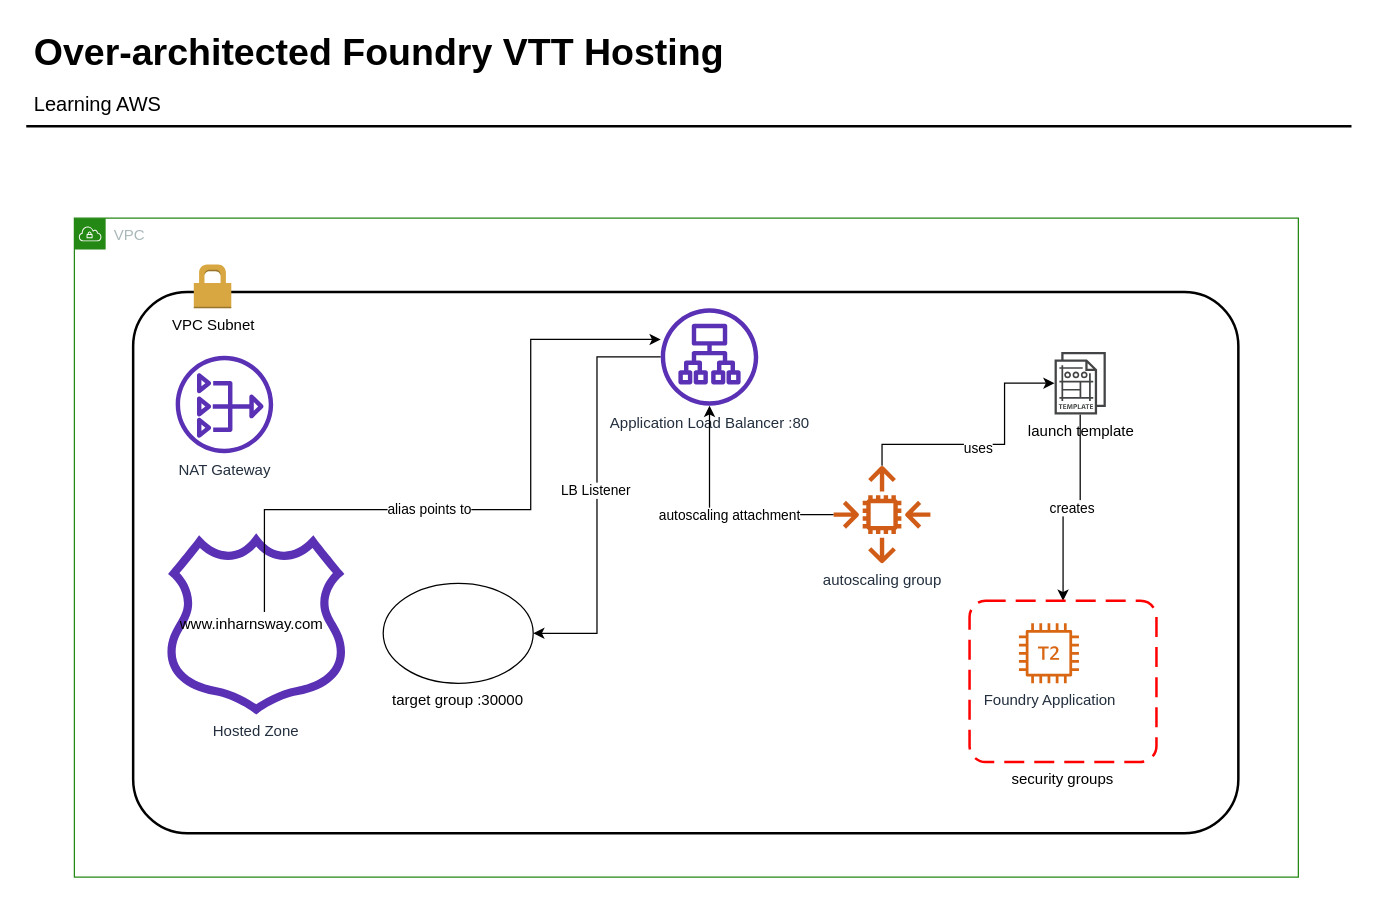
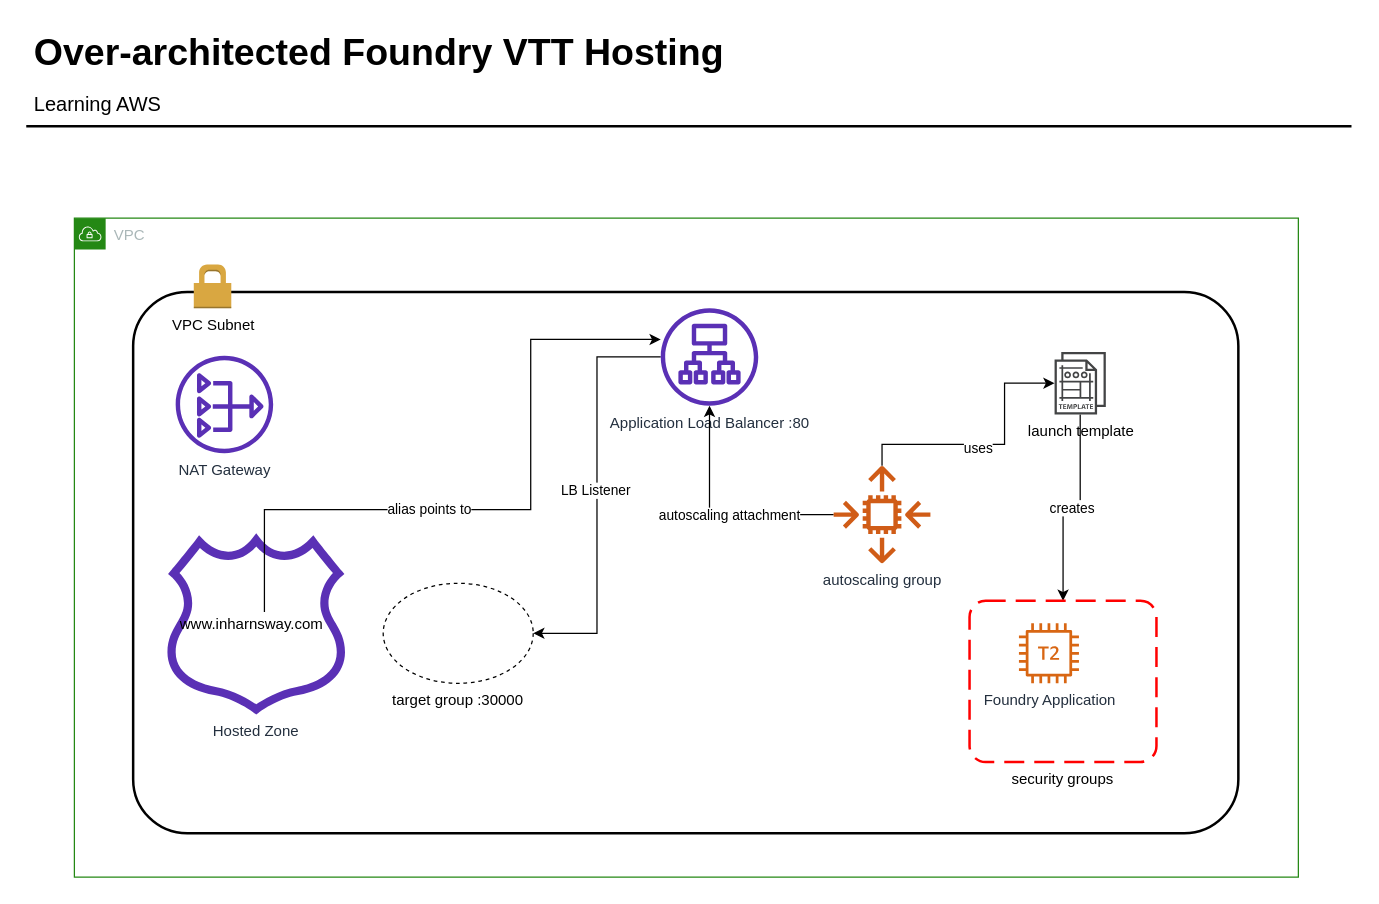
(458, 633) -> (458, 633)
